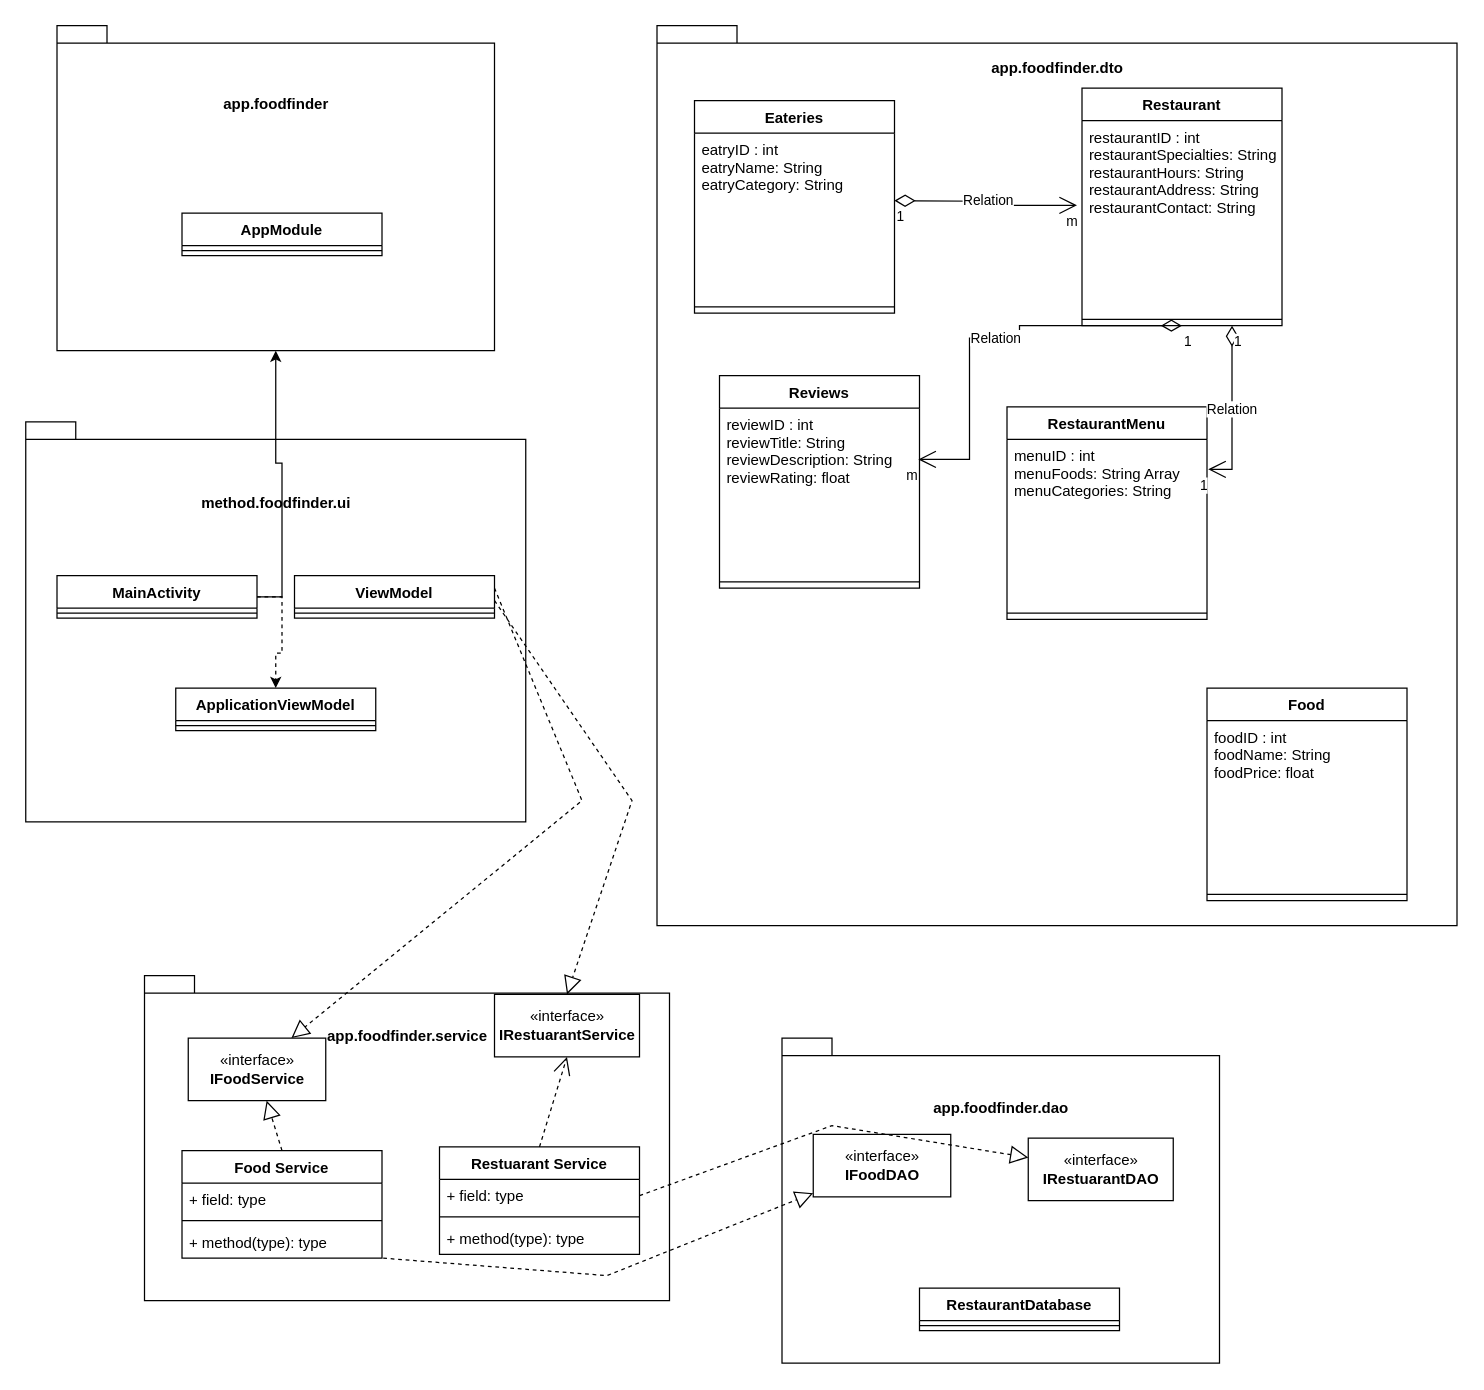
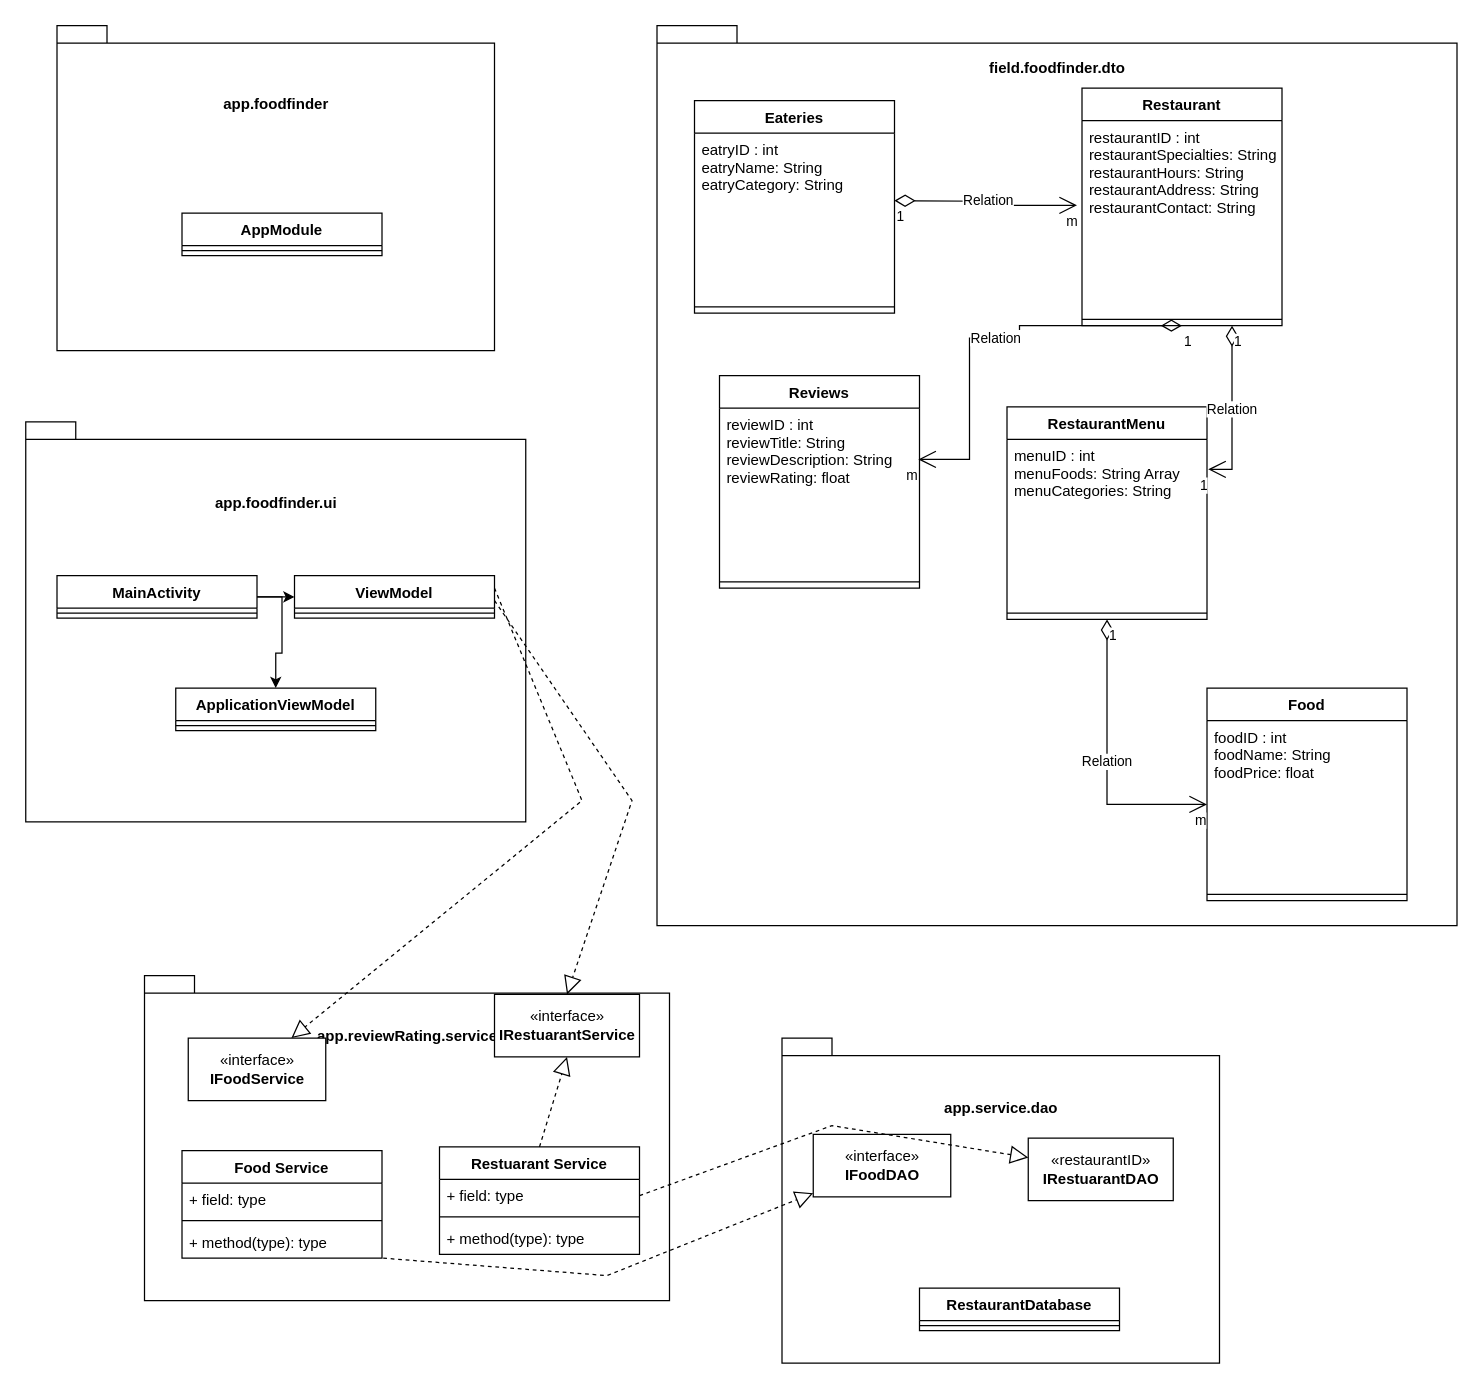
(282, 474) -> (285, 597)
(1058, 482) -> (1058, 482)
(276, 628) -> (276, 628)
(282, 642) -> (282, 642)
none -> (1107, 770)
(563, 1069) -> (561, 1075)
(277, 1134) -> none
(408, 1144) -> (408, 1144)
(1101, 1169) -> (1101, 1169)
(1001, 1207) -> (1001, 1207)
